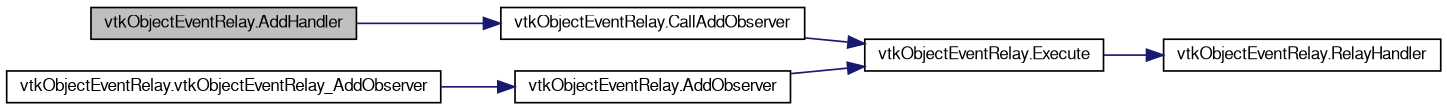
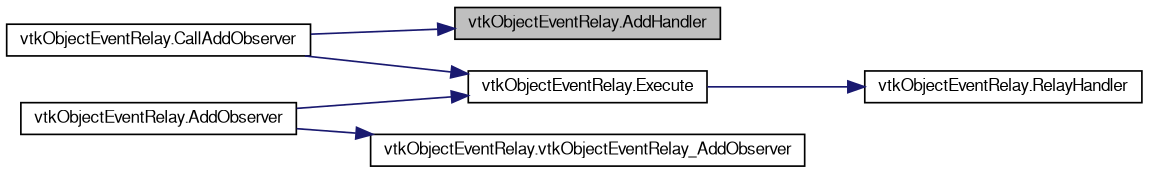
(420, 23) -> (374, 32)
(469, 87) -> (326, 131)
